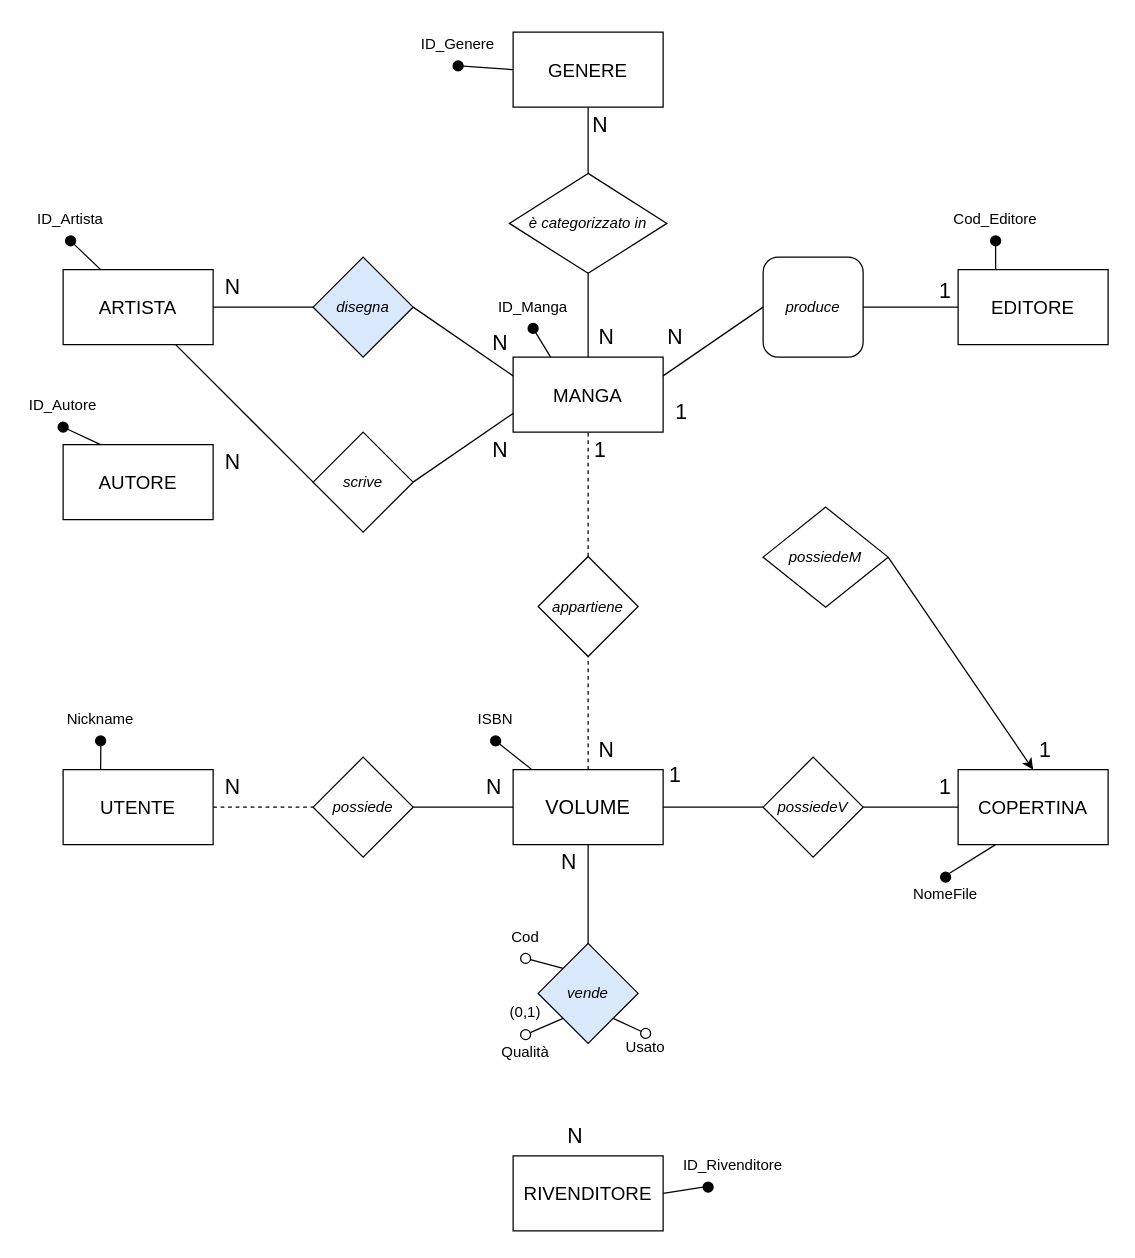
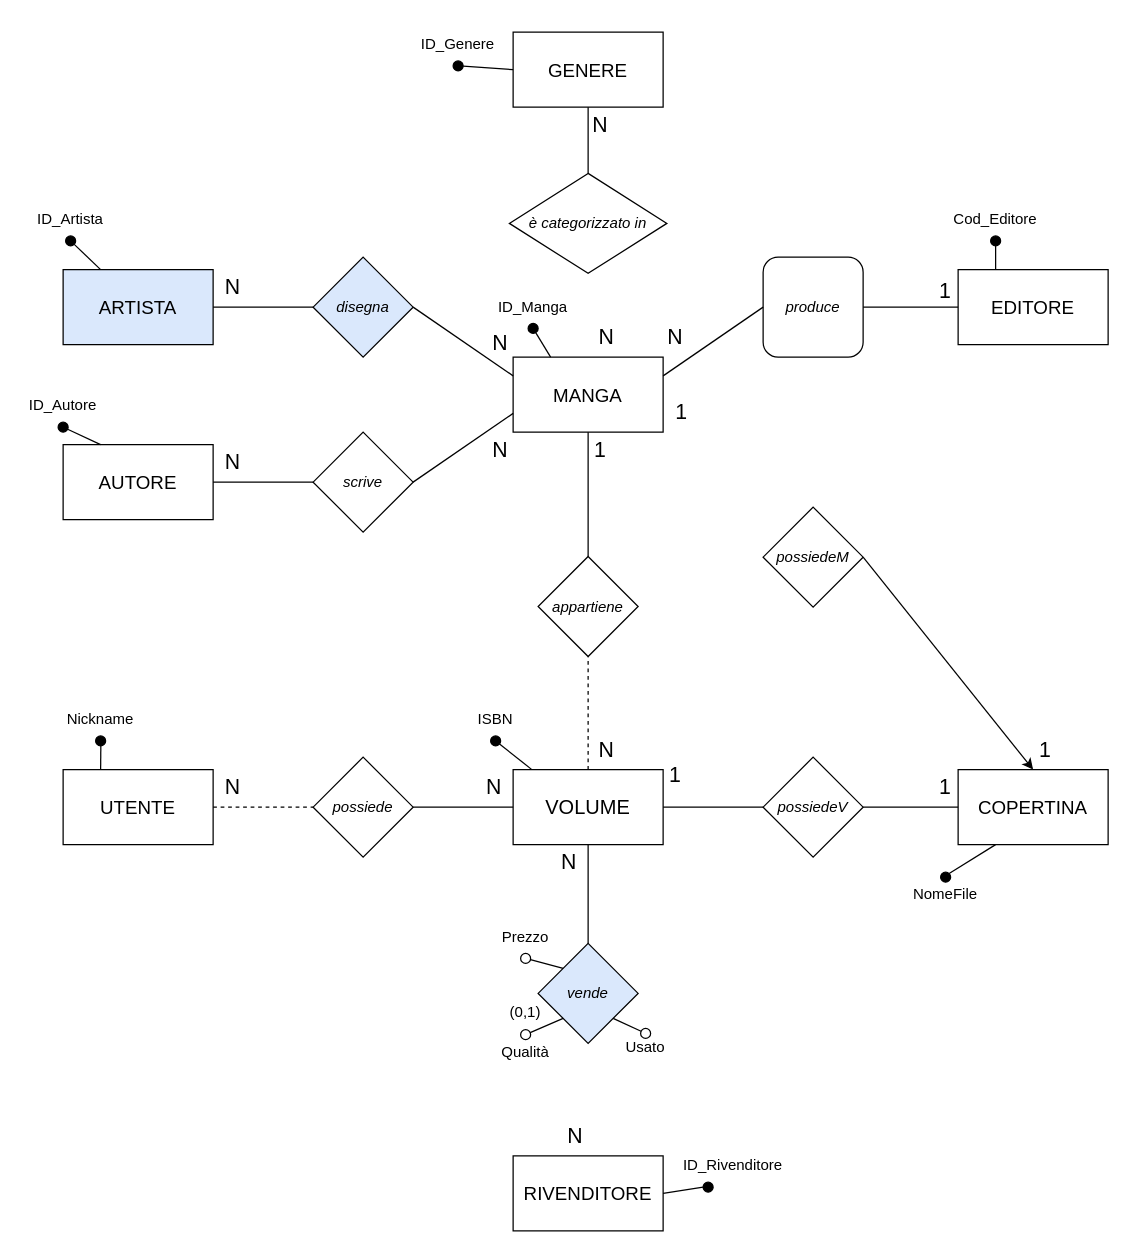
(138, 307) -> (138, 307)
(588, 316) -> none
(244, 413) -> (263, 482)
(588, 495) -> (588, 495)
(826, 557) -> (813, 557)
(526, 937) -> (526, 937)
